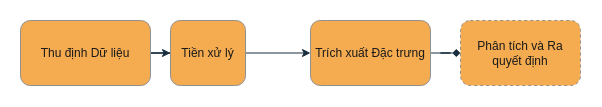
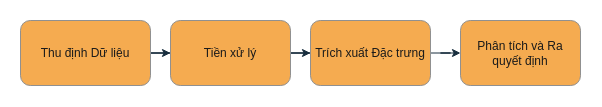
(208, 53) -> (231, 53)
(451, 53) -> (452, 53)
(521, 53) -> (521, 53)
